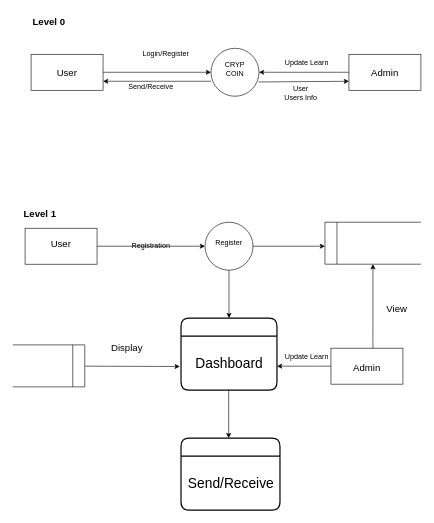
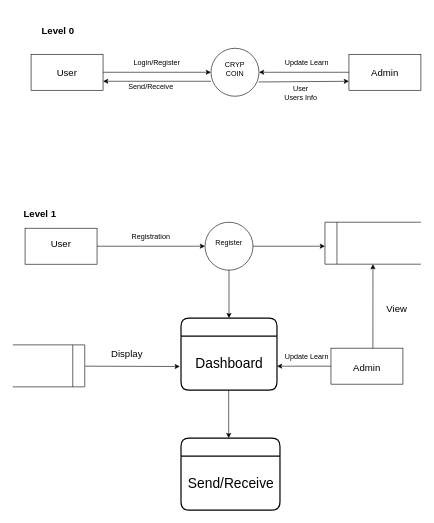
(49, 21) -> (58, 30)
(166, 54) -> (157, 63)
(151, 246) -> (151, 237)
(127, 348) -> (127, 354)
